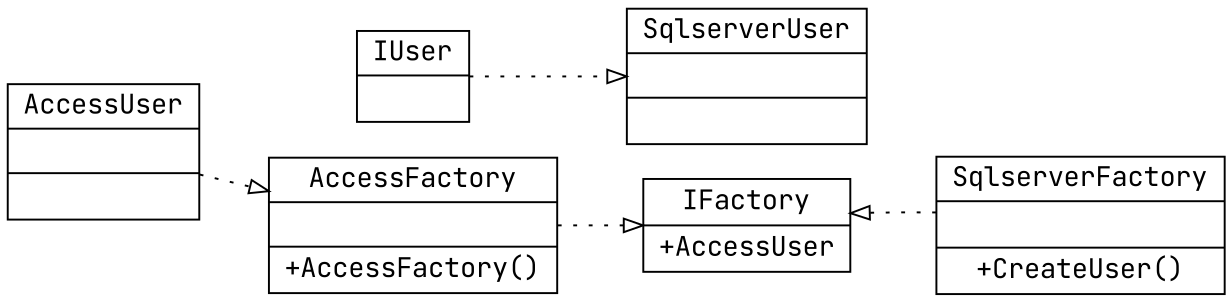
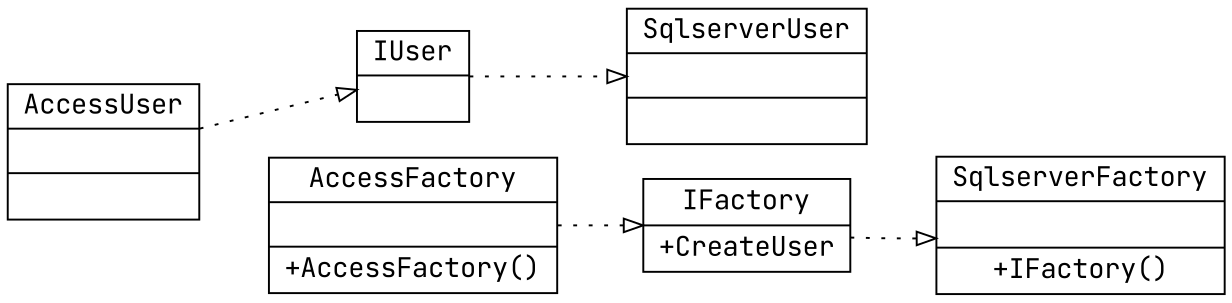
(225, 181) -> (269, 112)
(903, 212) -> (883, 238)
(747, 248) -> (747, 248)
(1081, 270) -> (1081, 270)
